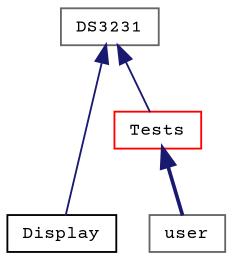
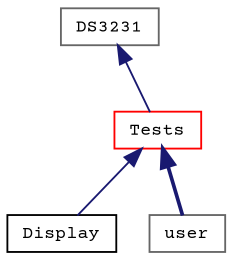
(84, 139) -> (103, 189)
